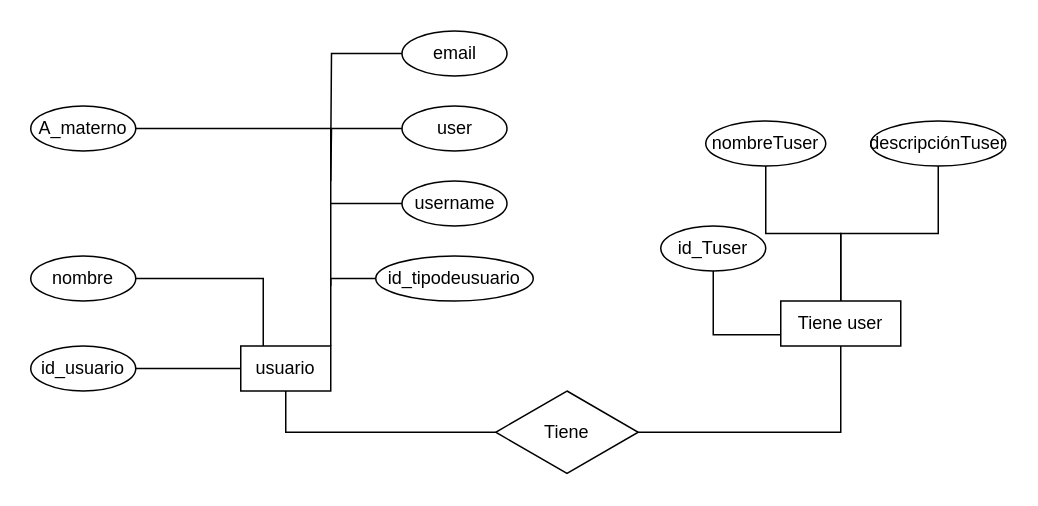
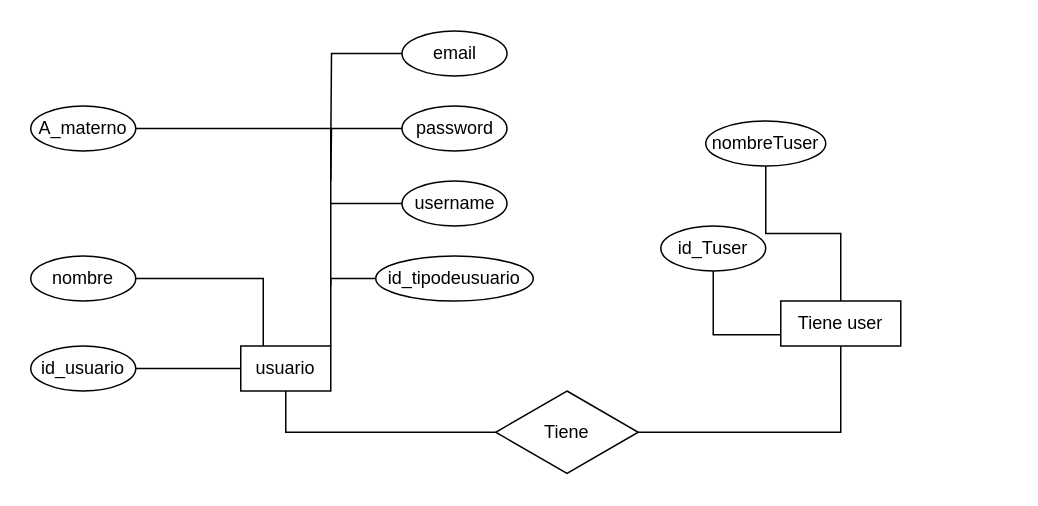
(455, 128) -> (455, 128)
(938, 143) -> none
(924, 233) -> none
